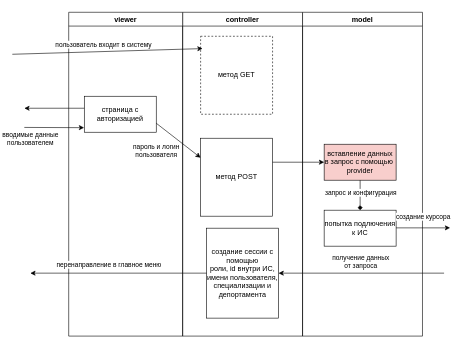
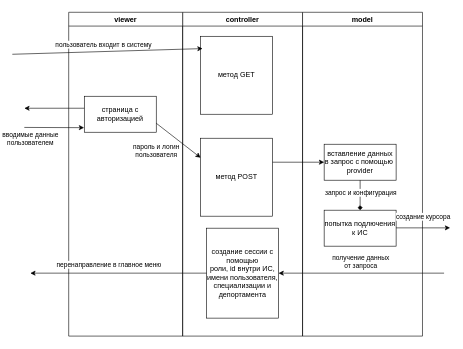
(237, 75) -> (237, 75)
(360, 162) -> (360, 162)
